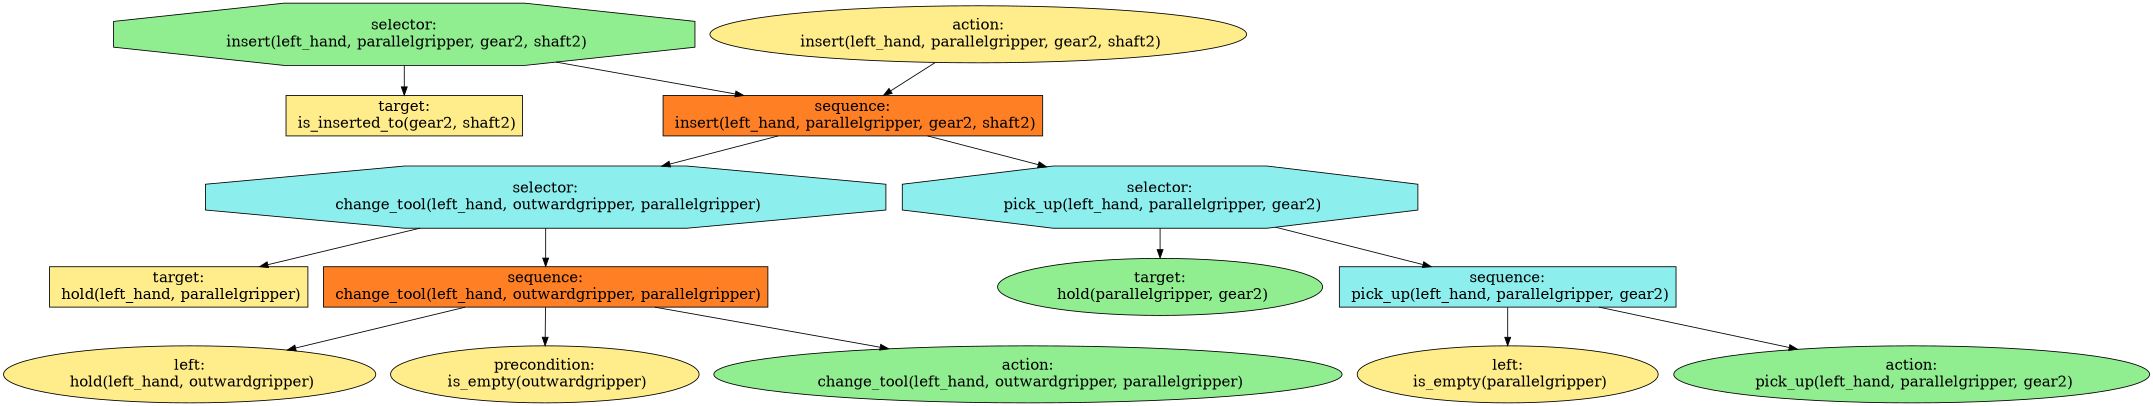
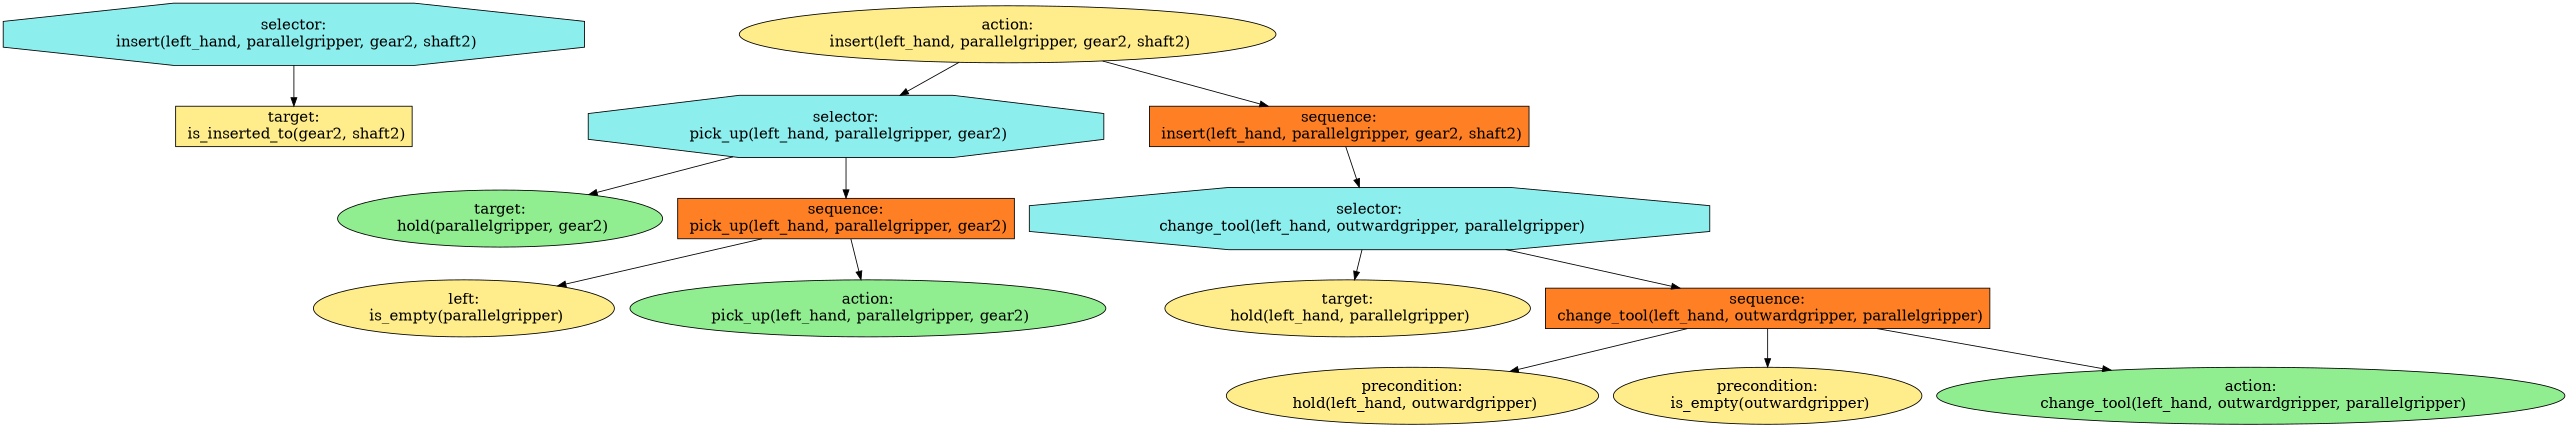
(404, 34) -> (294, 34)
(646, 78) -> none
(983, 150) -> (933, 77)
(179, 287) -> (1348, 308)
(1508, 287) -> (846, 219)
(190, 374) -> (1412, 396)
